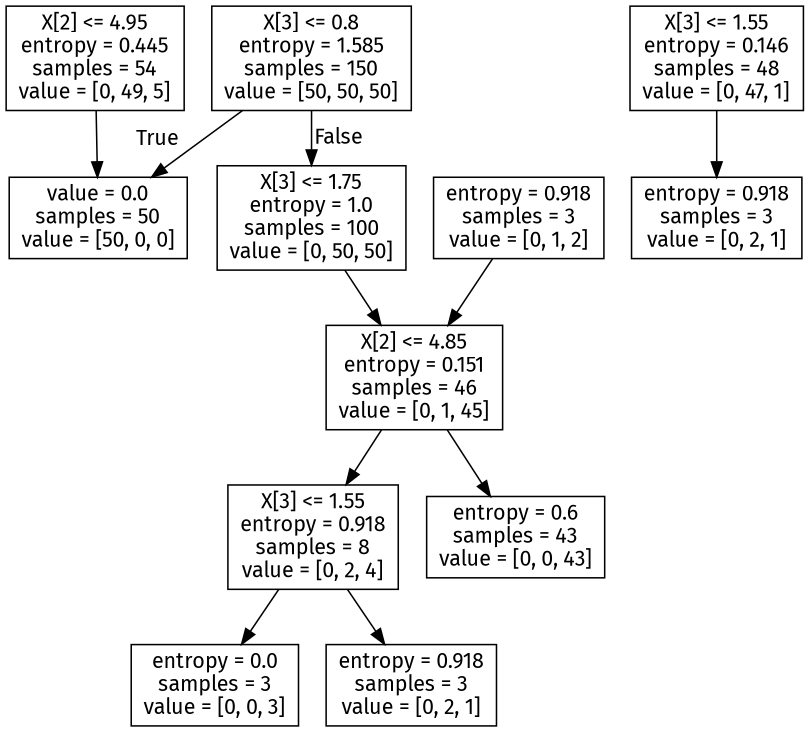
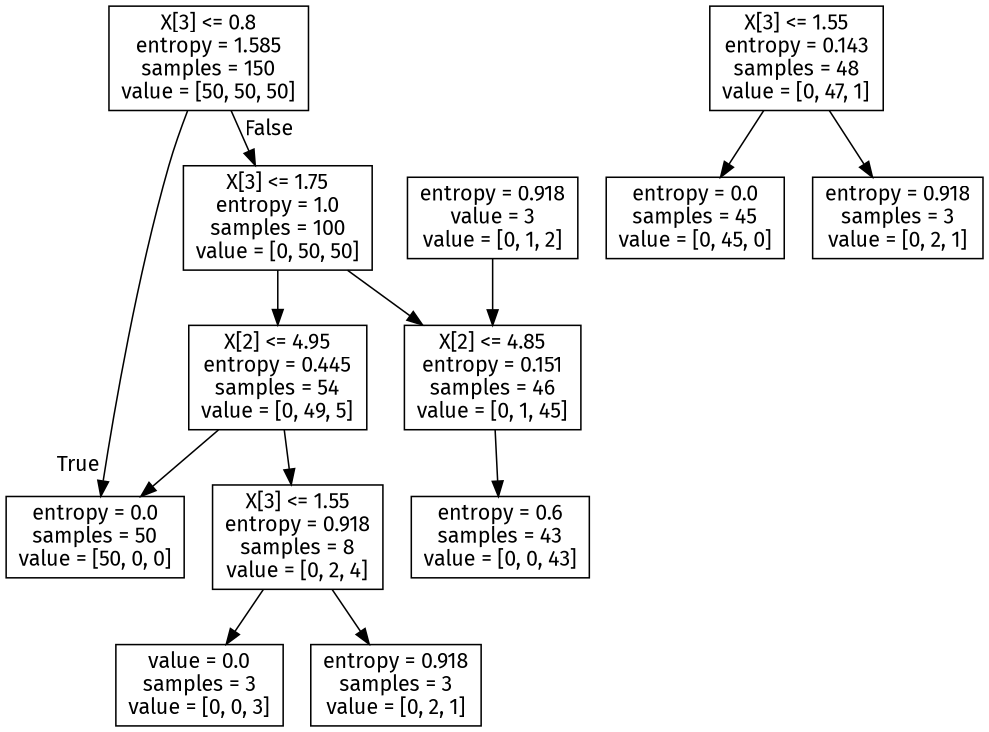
(717, 58) -> (797, 58)
(98, 218) -> (95, 537)
(519, 218) -> (493, 218)
none -> (695, 218)
none -> (278, 290)
(368, 451) -> (287, 449)
(215, 685) -> (200, 685)
